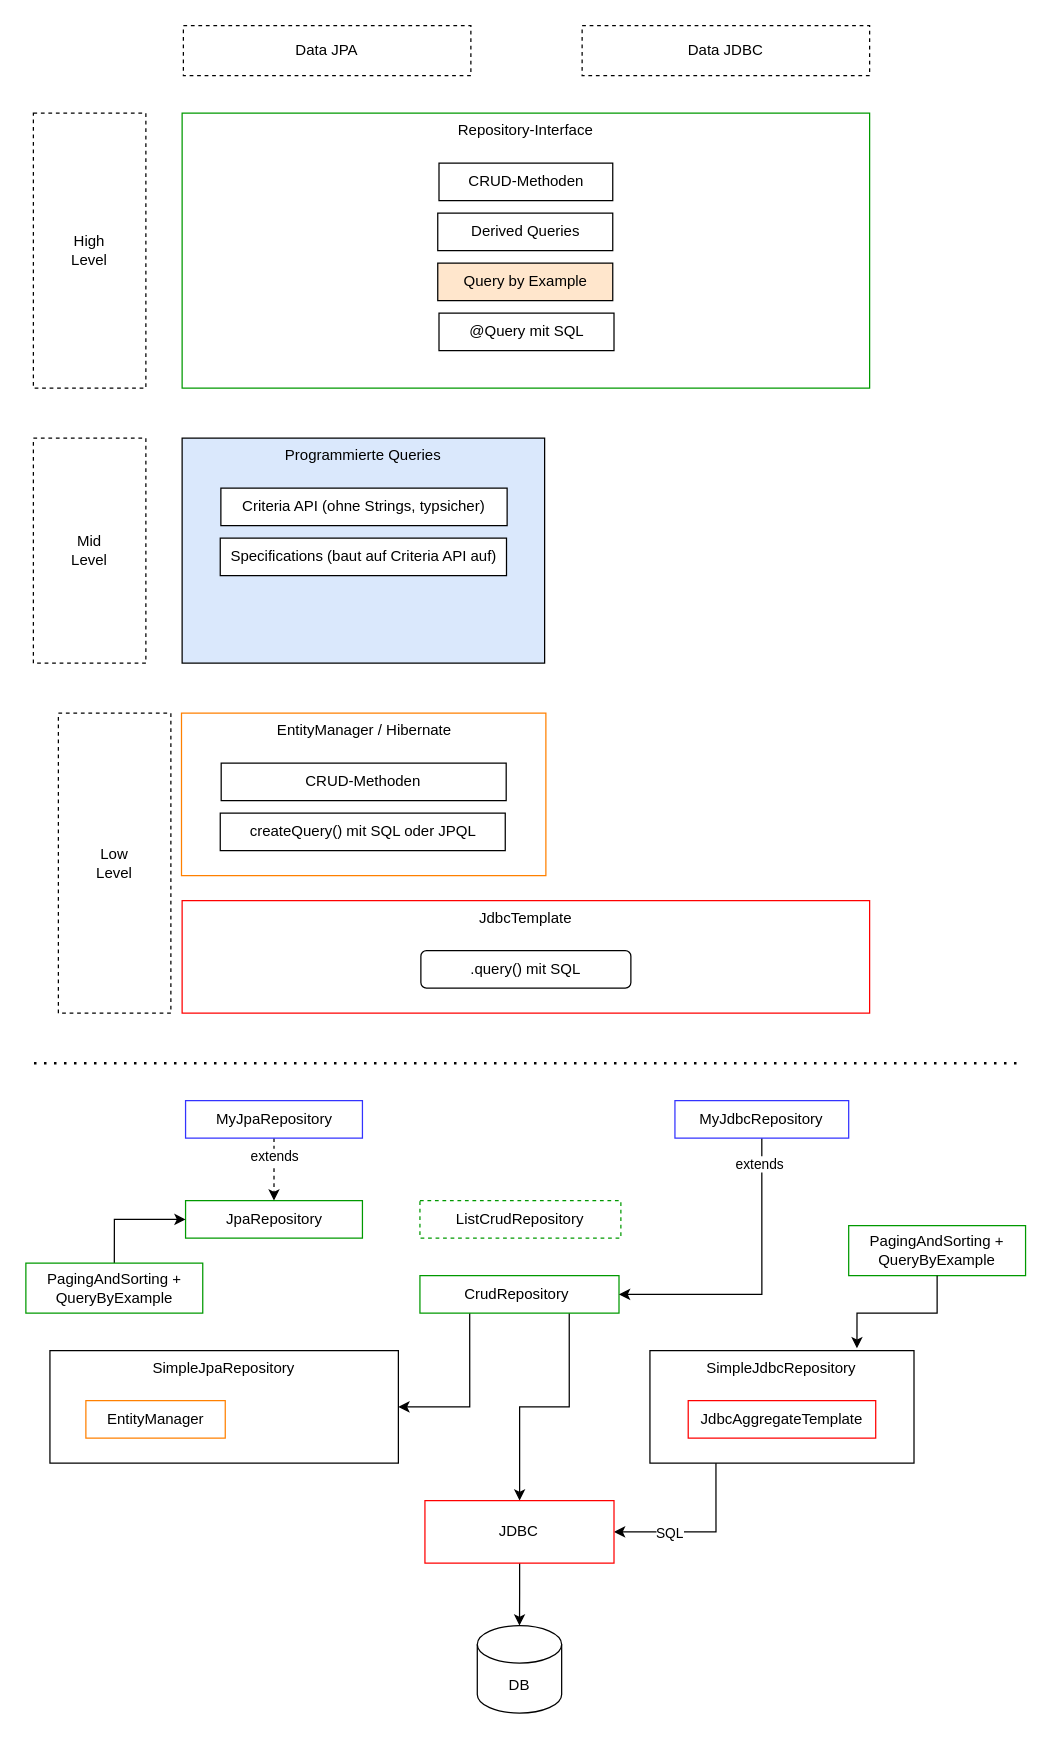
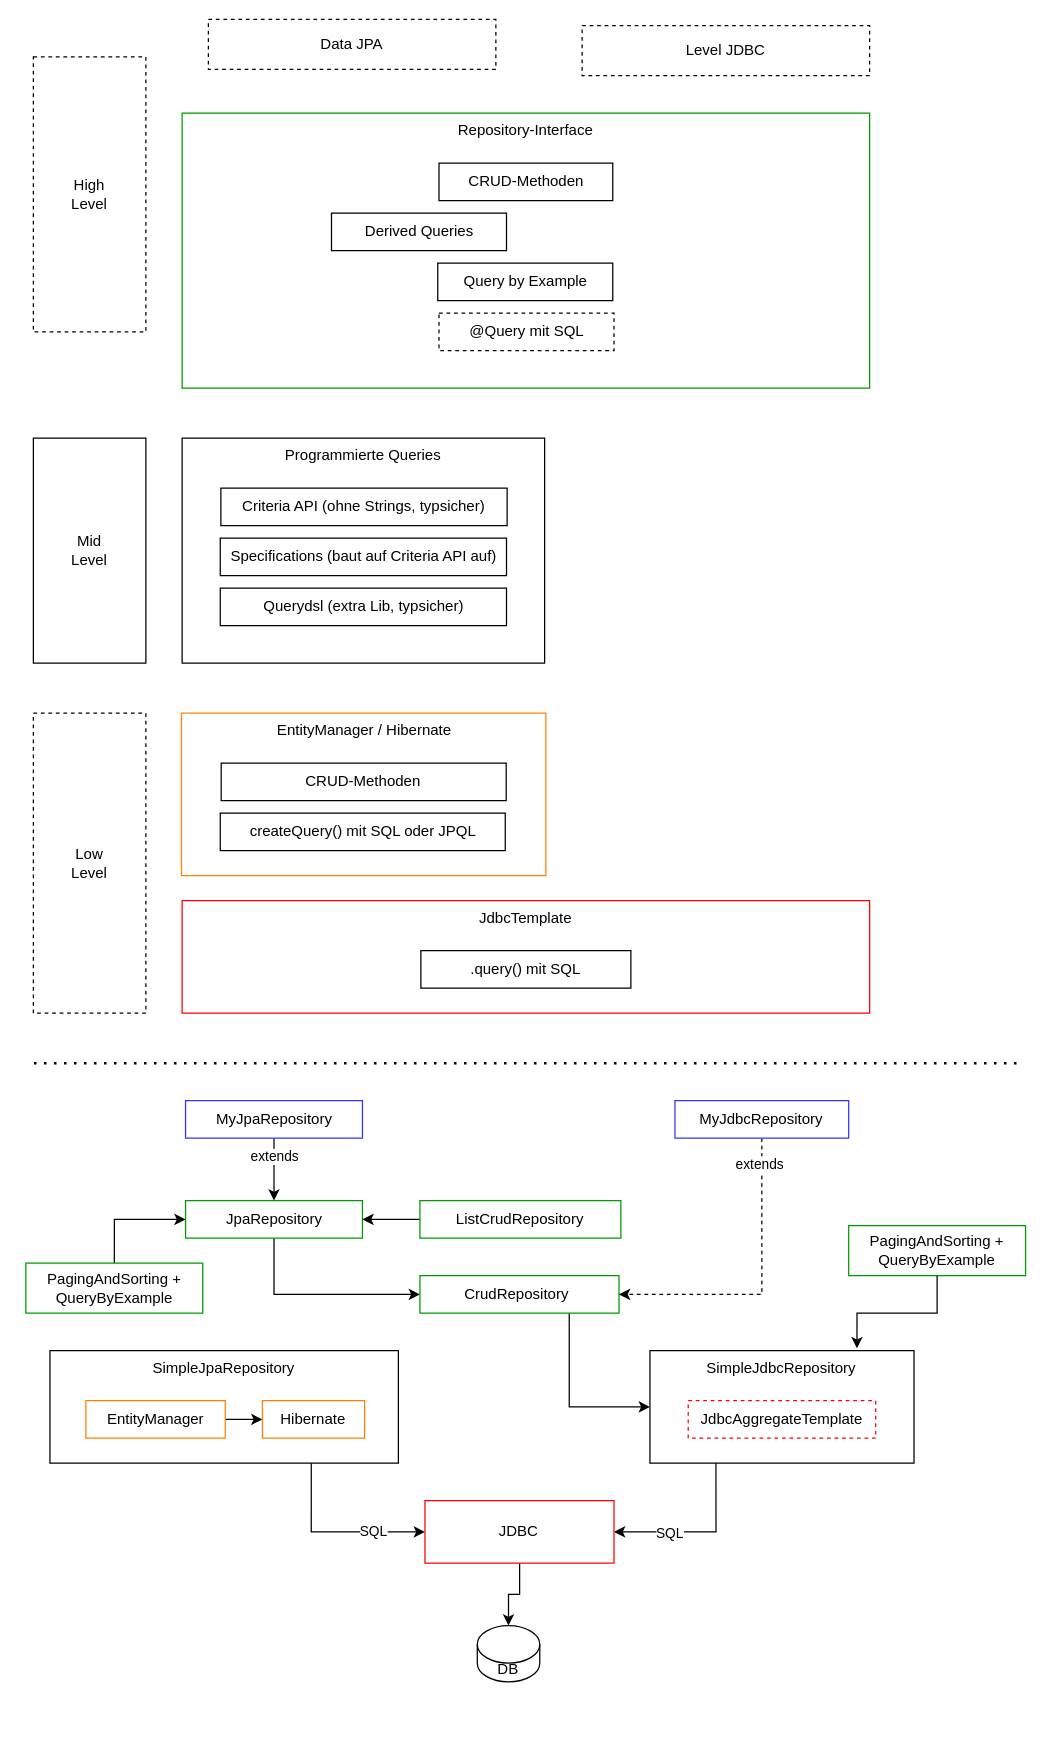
(327, 51) -> (352, 44)
(726, 51) -> (726, 51)
(525, 232) -> (419, 232)
(89, 251) -> (89, 194)
(525, 282) -> (525, 282)
(526, 332) -> (526, 332)
(363, 456) -> (363, 456)
(89, 551) -> (89, 551)
none -> (363, 607)
(114, 863) -> (89, 863)
(526, 969) -> (526, 969)
(274, 1178) -> (274, 1178)
none -> (395, 1219)
(520, 1219) -> (520, 1219)
none -> (314, 1294)
(757, 1294) -> (757, 1294)
(469, 1392) -> none
none -> (249, 1419)
none -> (313, 1419)
(782, 1419) -> (782, 1419)
(519, 1423) -> (603, 1407)
none -> (329, 1532)
(519, 1669) -> (508, 1654)
